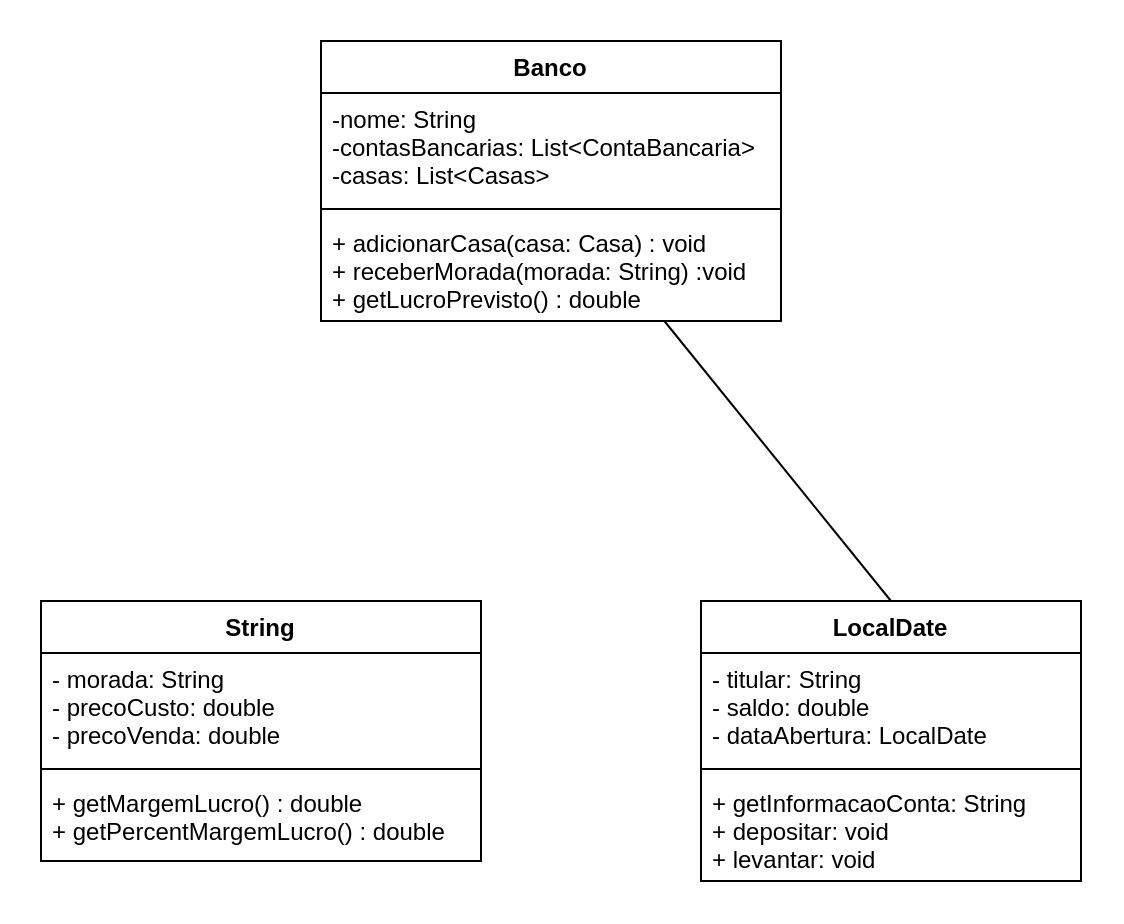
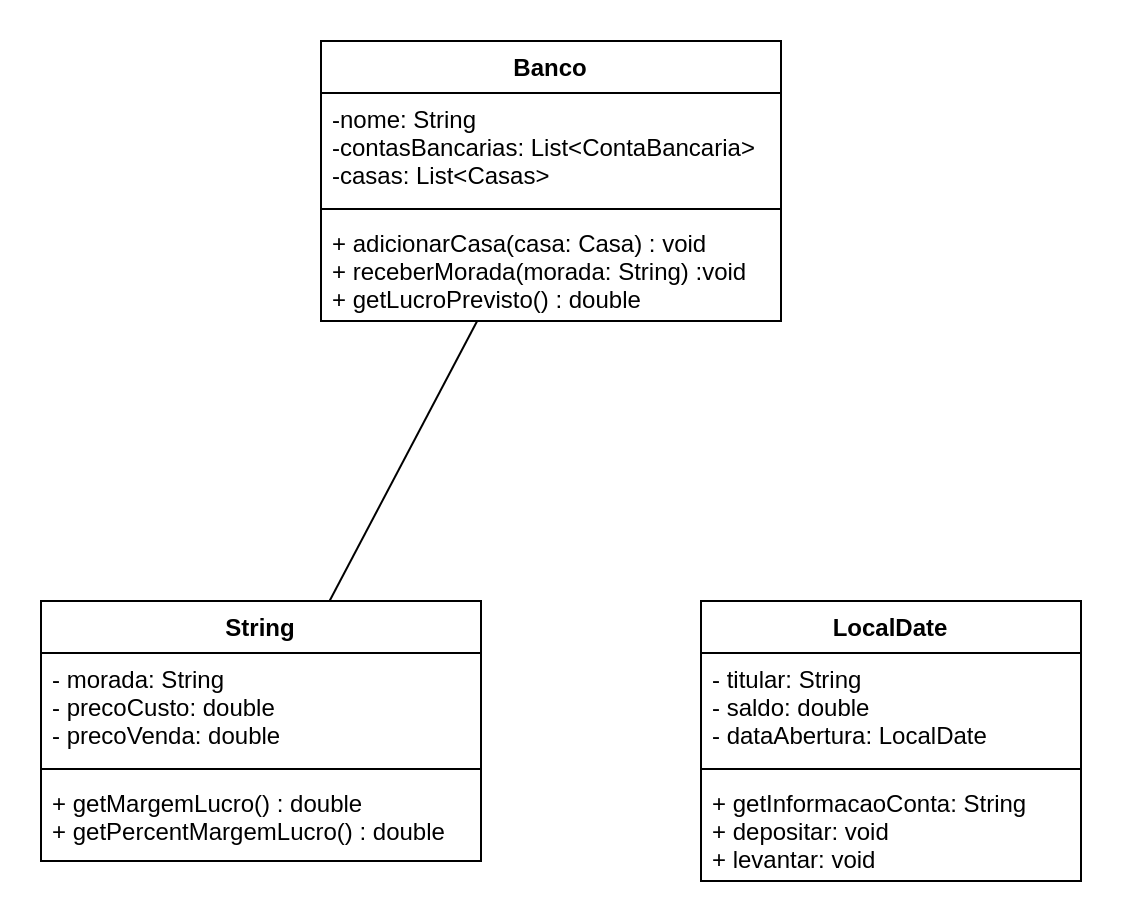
none -> (402, 463)
(779, 463) -> none
